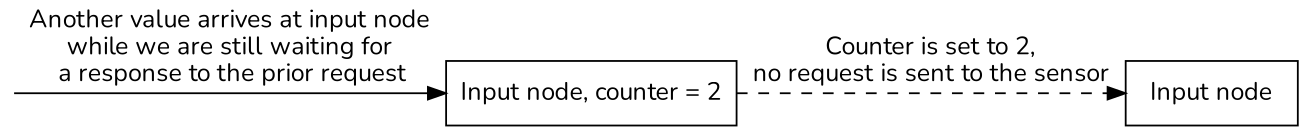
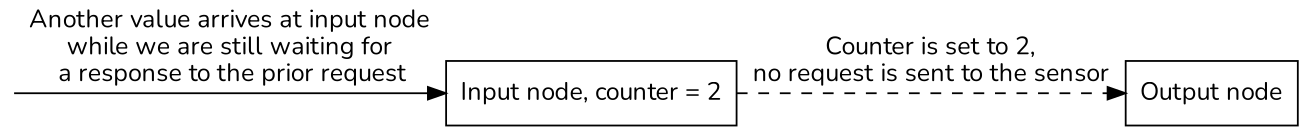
(1212, 93) -> (1212, 93)
